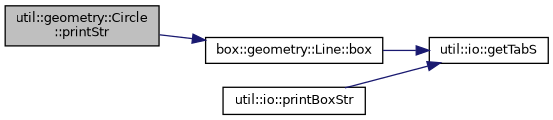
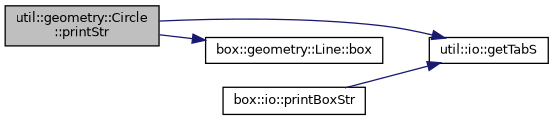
(399, 50) -> (296, 20)
(294, 101) -> (294, 101)
